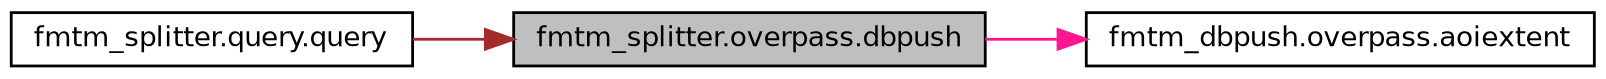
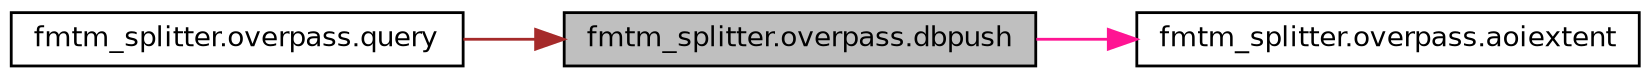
(212, 39) -> (237, 39)
(1340, 39) -> (1388, 39)
